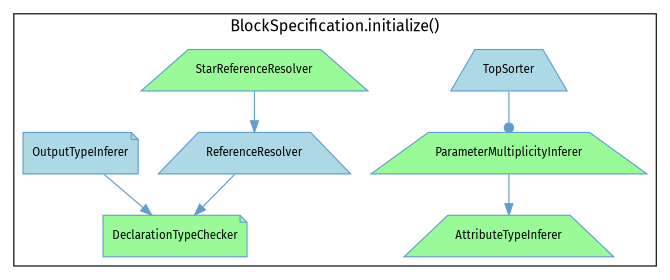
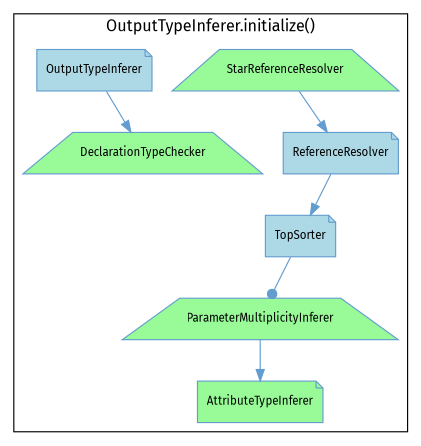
(335, 27) -> (211, 27)
(509, 70) -> (301, 236)
(254, 153) -> (341, 153)
(219, 191) -> (323, 189)
(175, 236) -> (143, 153)
(509, 236) -> (260, 402)
